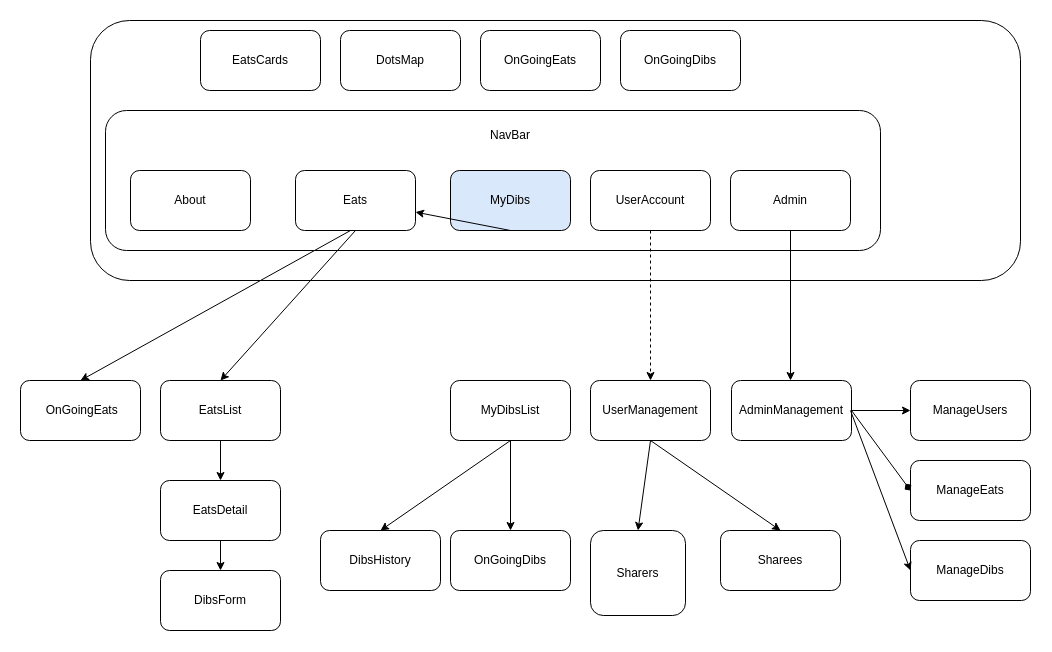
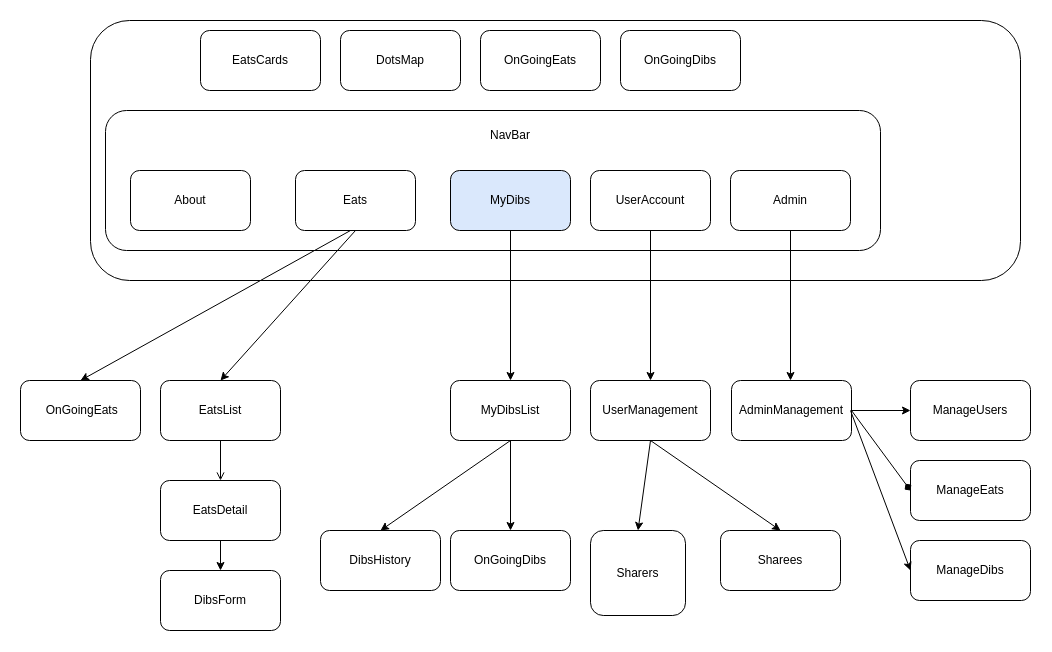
(466, 222) -> (511, 302)
(651, 303) -> (651, 303)
(221, 472) -> (221, 474)
